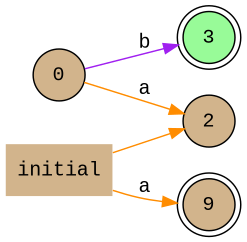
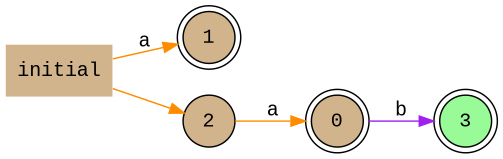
(59, 75) -> (337, 121)
(127, 96) -> (263, 121)
(209, 205) -> (209, 37)
